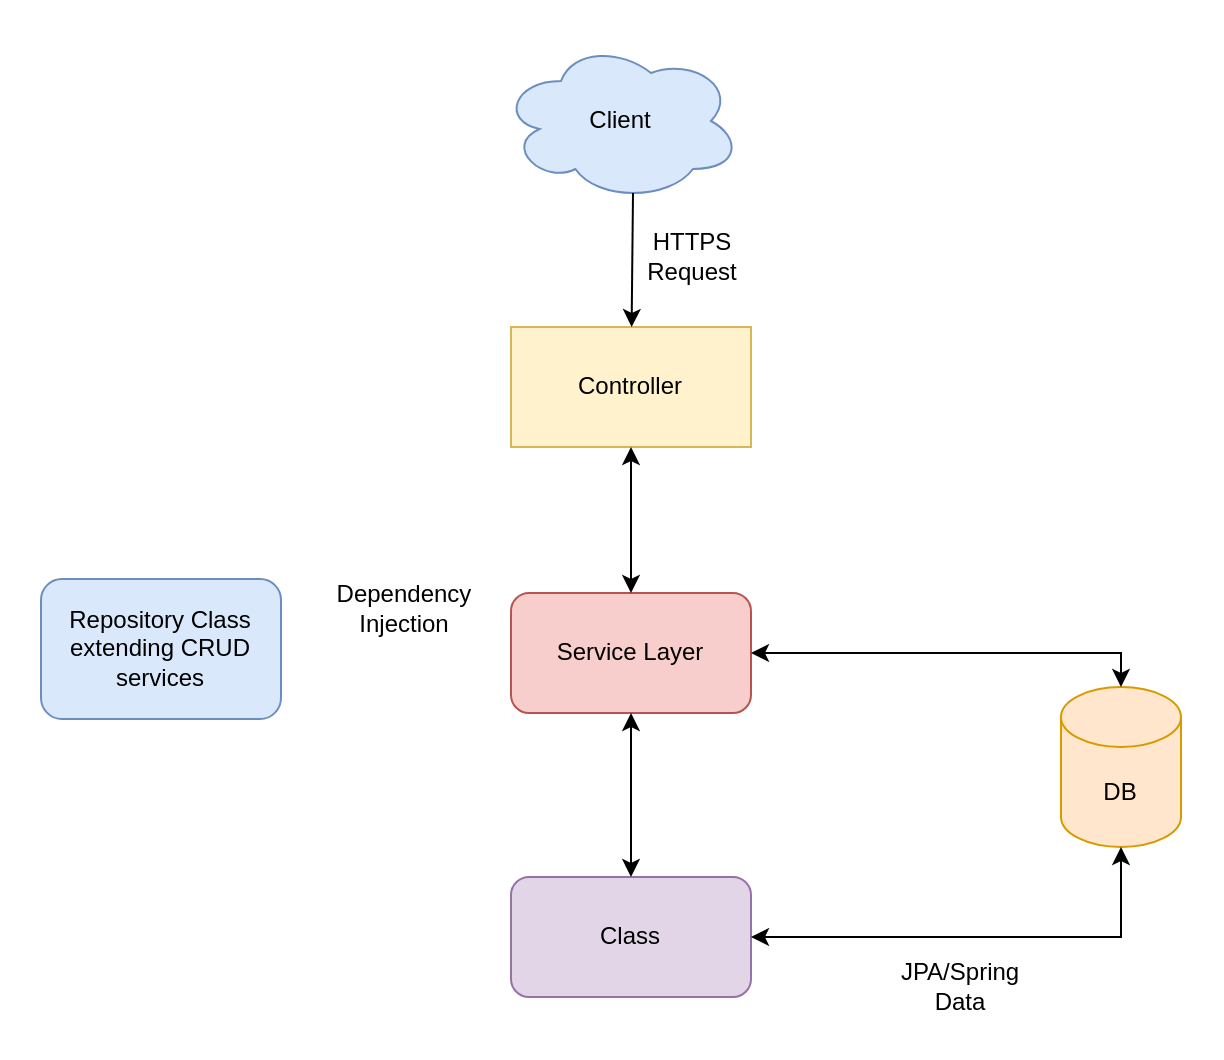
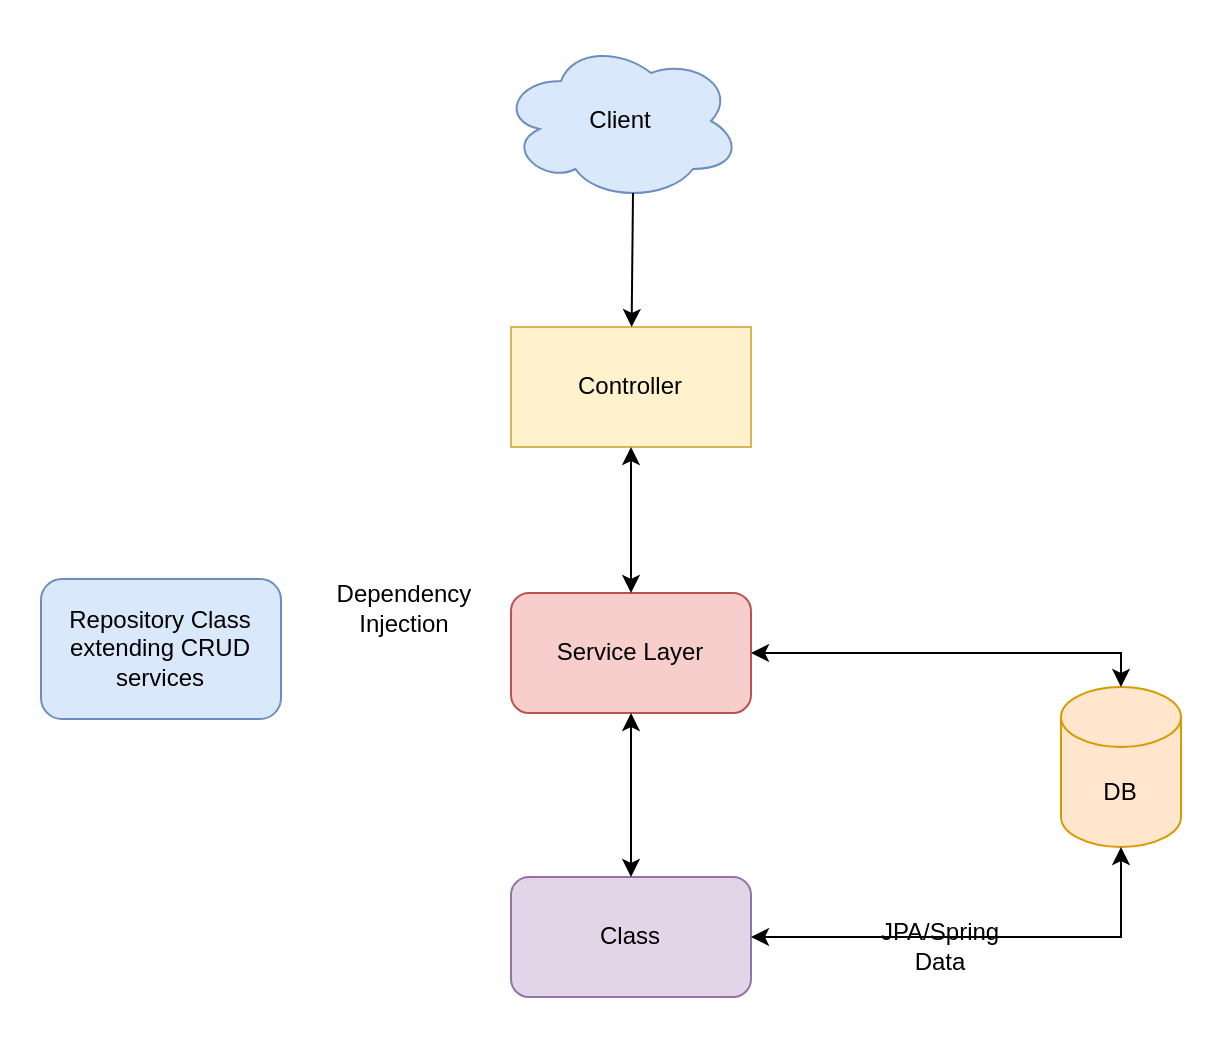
(693, 257) -> none
(961, 987) -> (941, 947)
